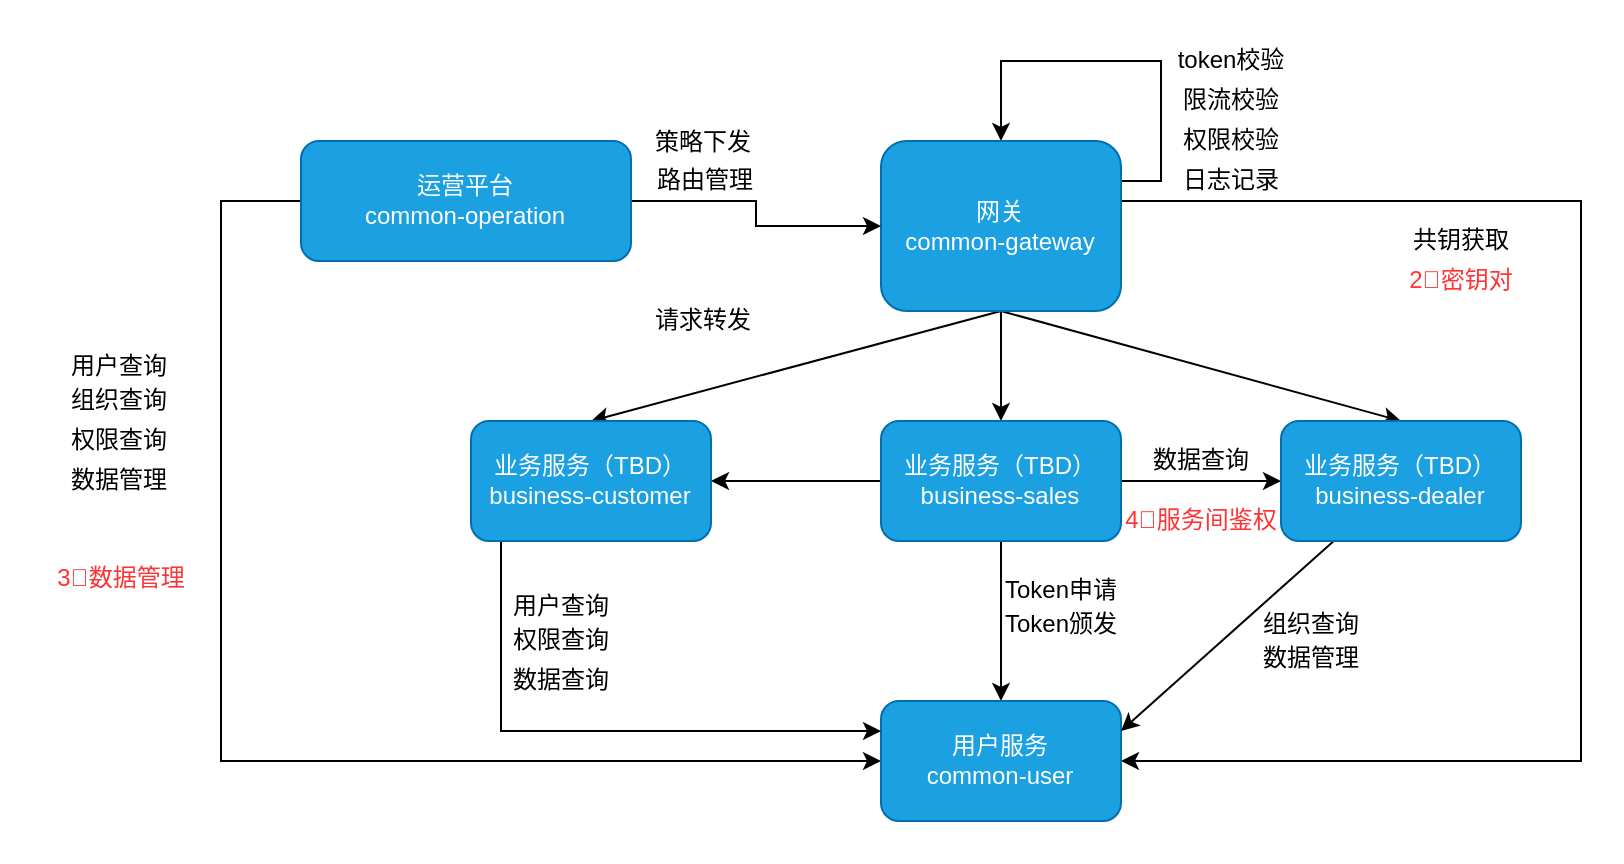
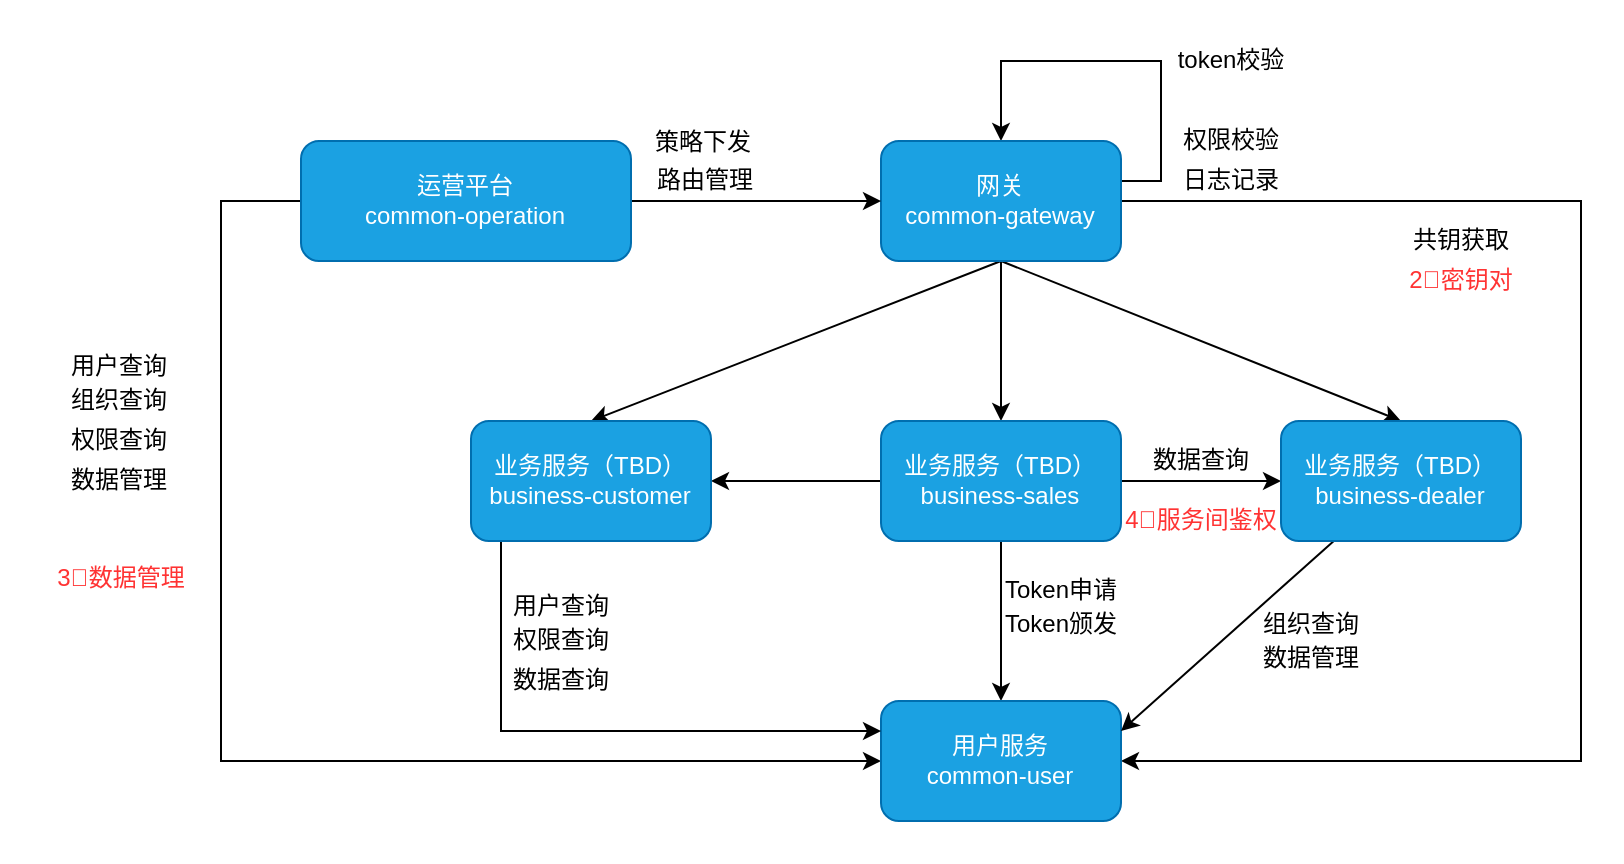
(1231, 101) -> none
(1001, 226) -> (1001, 201)
(703, 321) -> none
